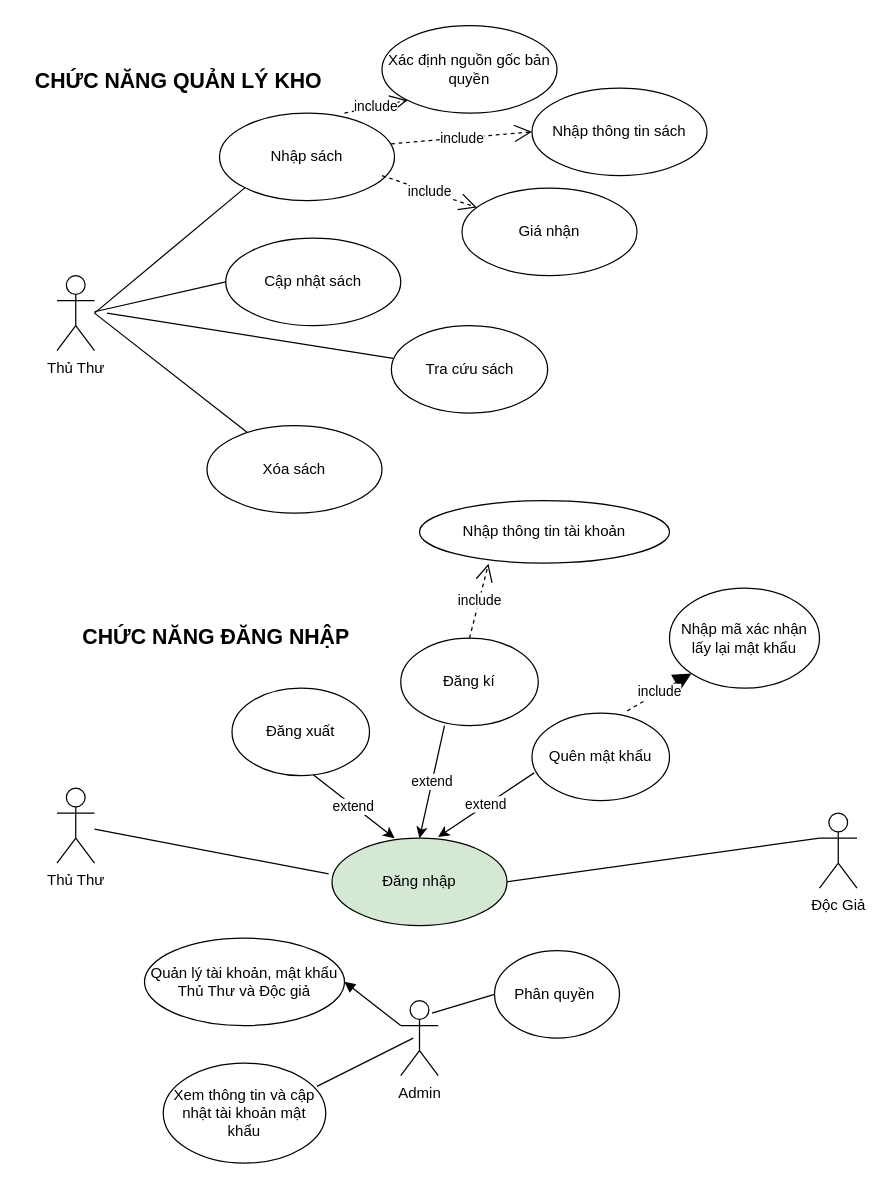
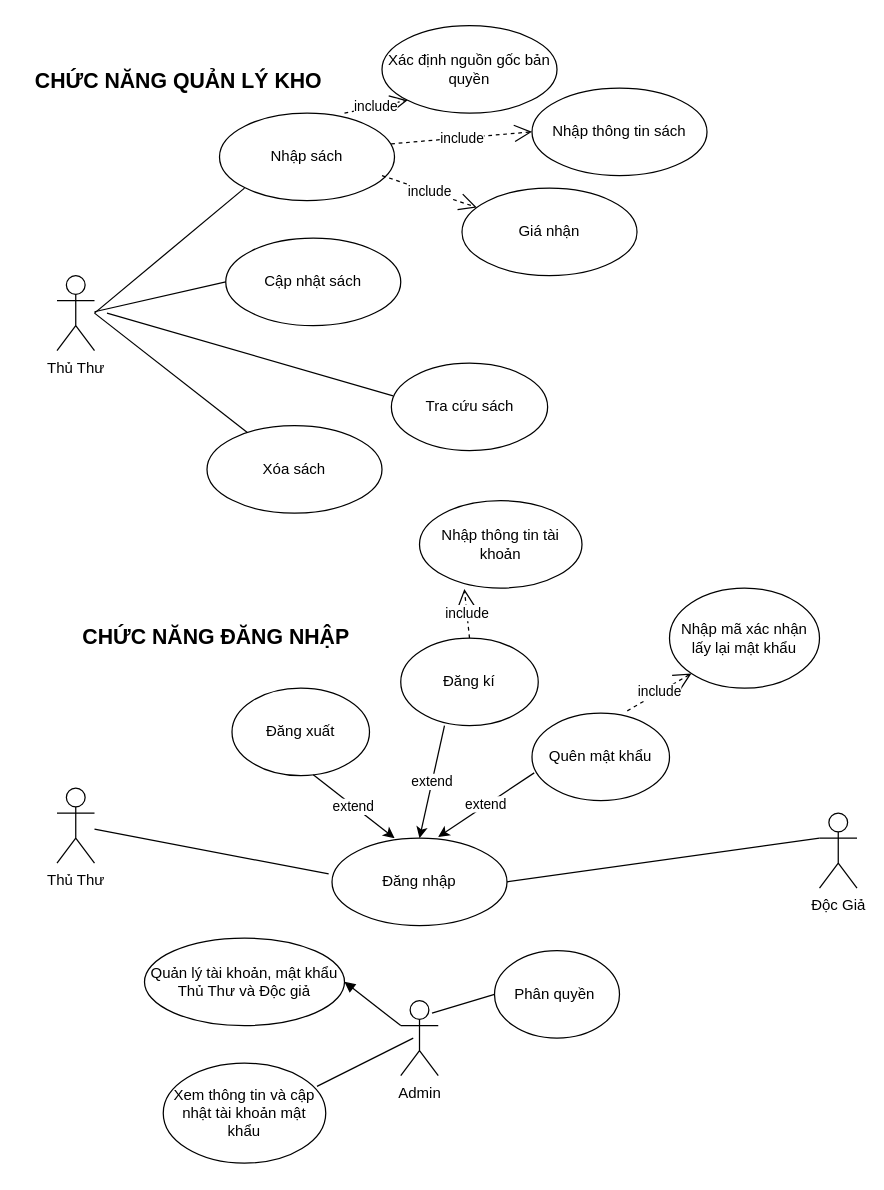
(469, 369) -> (469, 407)
(544, 532) -> (501, 544)
(675, 683) -> (681, 679)
(419, 882) -> (419, 882)
